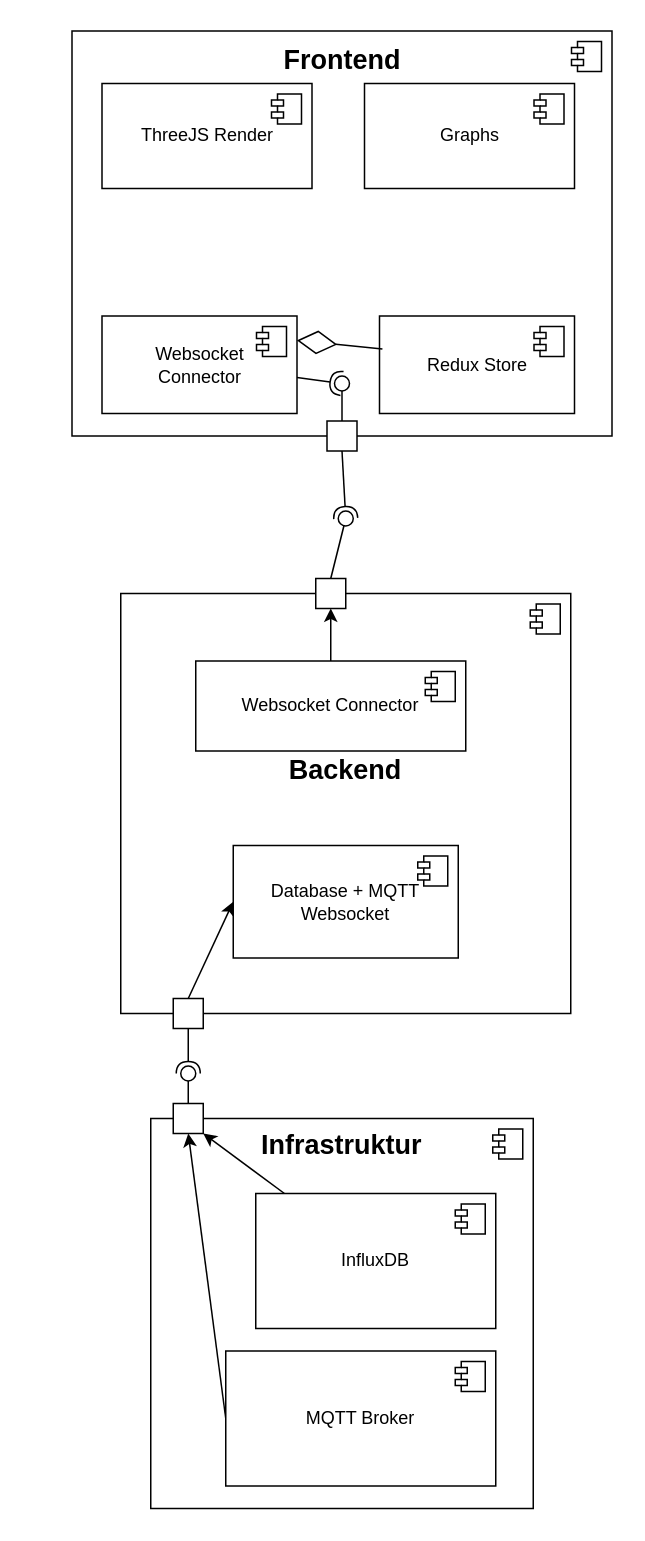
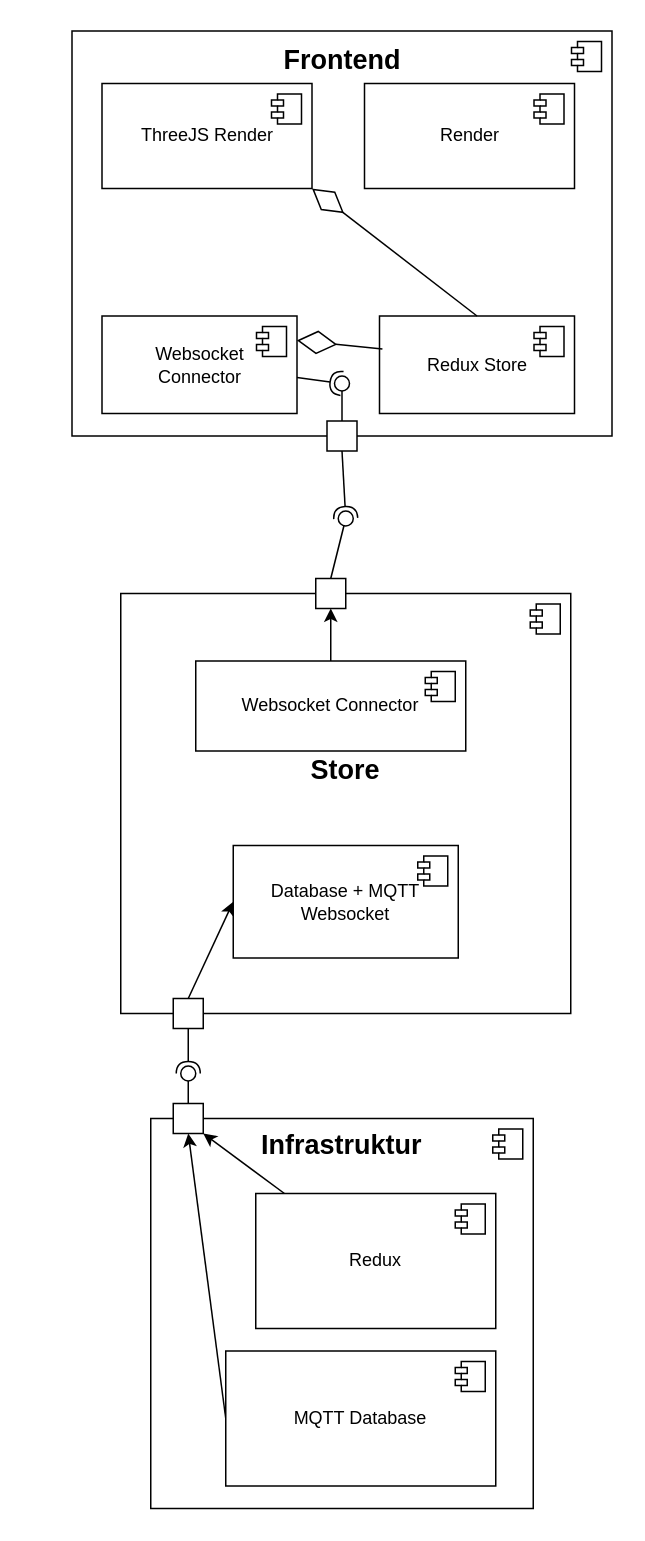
(470, 136) -> (470, 136)
none -> (410, 264)
(346, 803) -> (346, 803)
(376, 1261) -> (376, 1261)
(361, 1418) -> (361, 1418)
